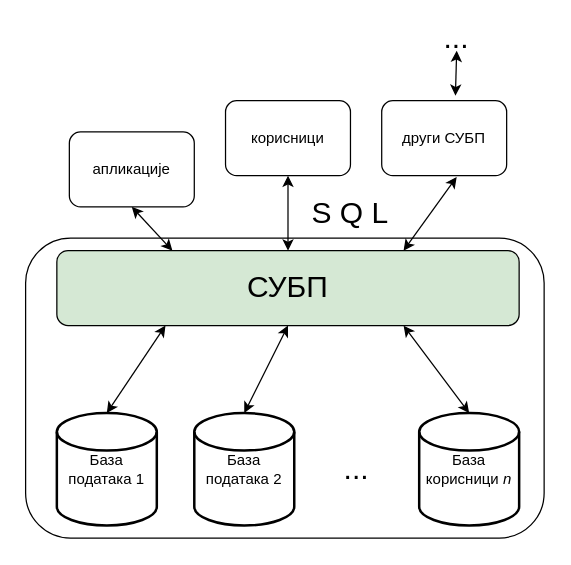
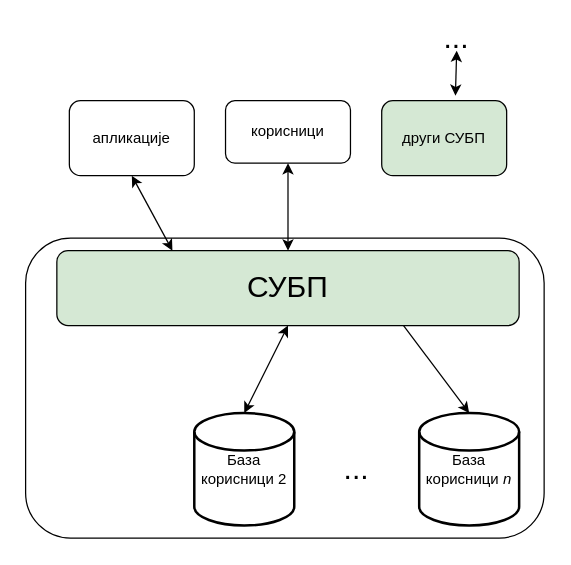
(288, 138) -> (288, 132)
(444, 138) -> (444, 138)
(132, 169) -> (132, 138)
(351, 213) -> none
(430, 214) -> none
(409, 333) -> (407, 330)
(136, 370) -> none
(107, 469) -> none
(244, 469) -> (244, 469)
